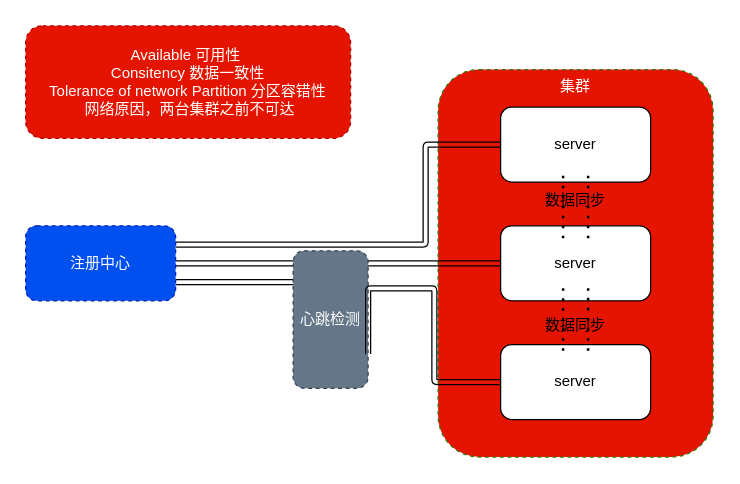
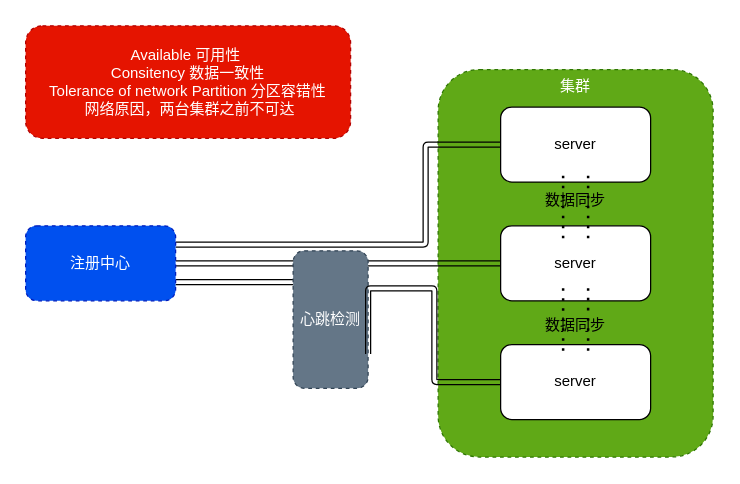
(576, 87) -> (576, 87)
